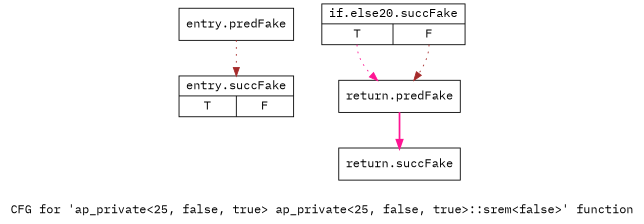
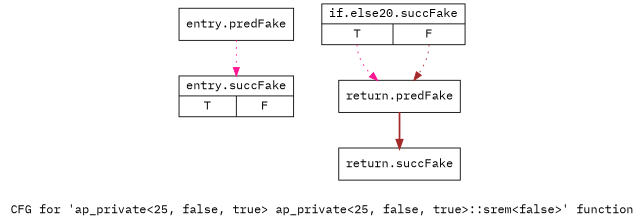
(236, 54) -> (236, 54)
(400, 126) -> (400, 126)
